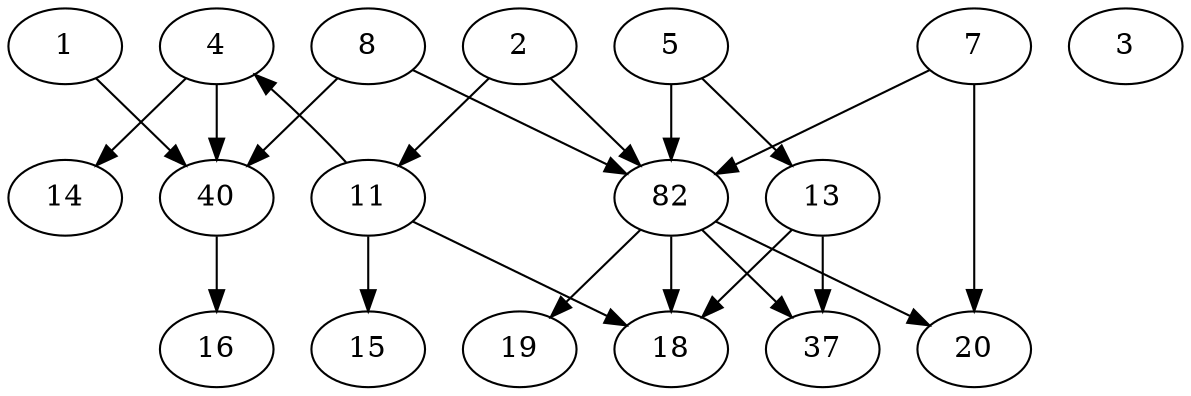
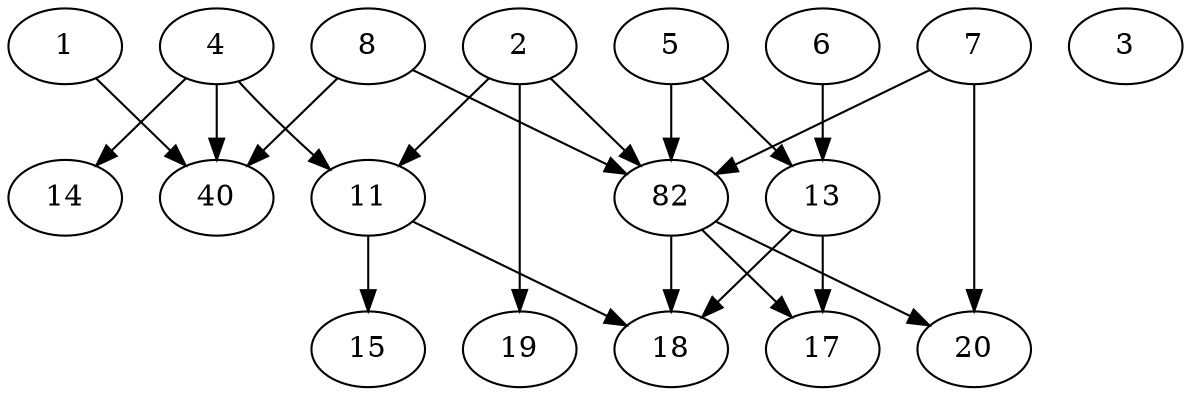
none -> (823, 46)
(310, 125) -> (275, 119)
(603, 266) -> (520, 187)
(217, 349) -> none
(823, 349) -> (823, 349)
